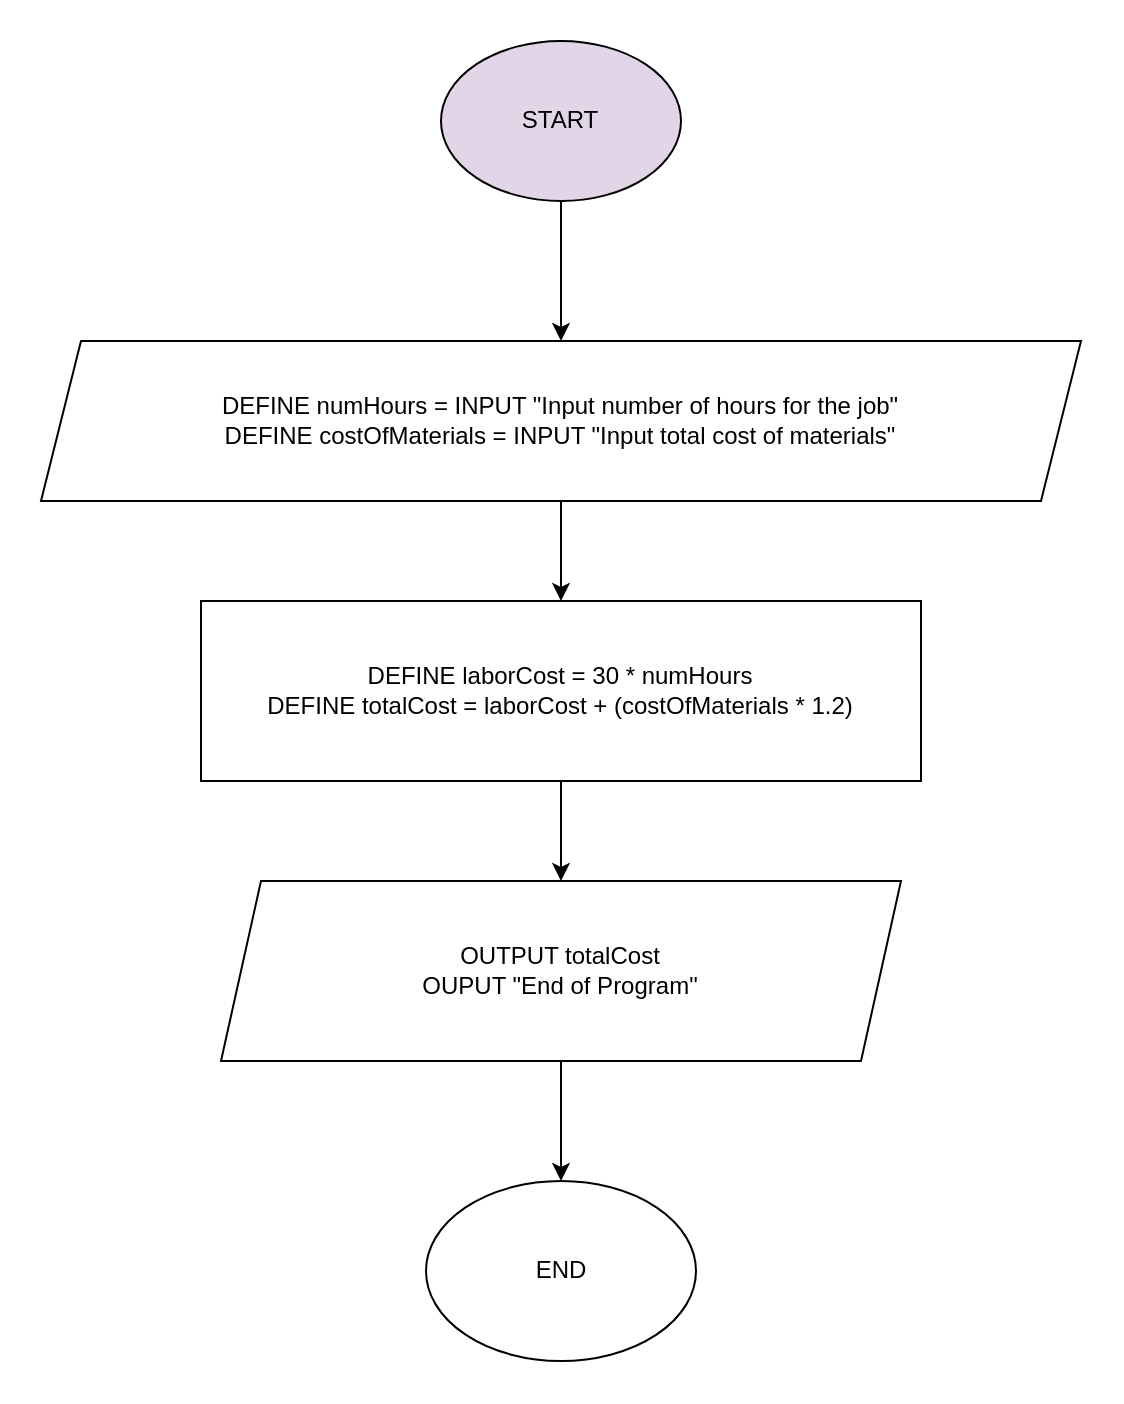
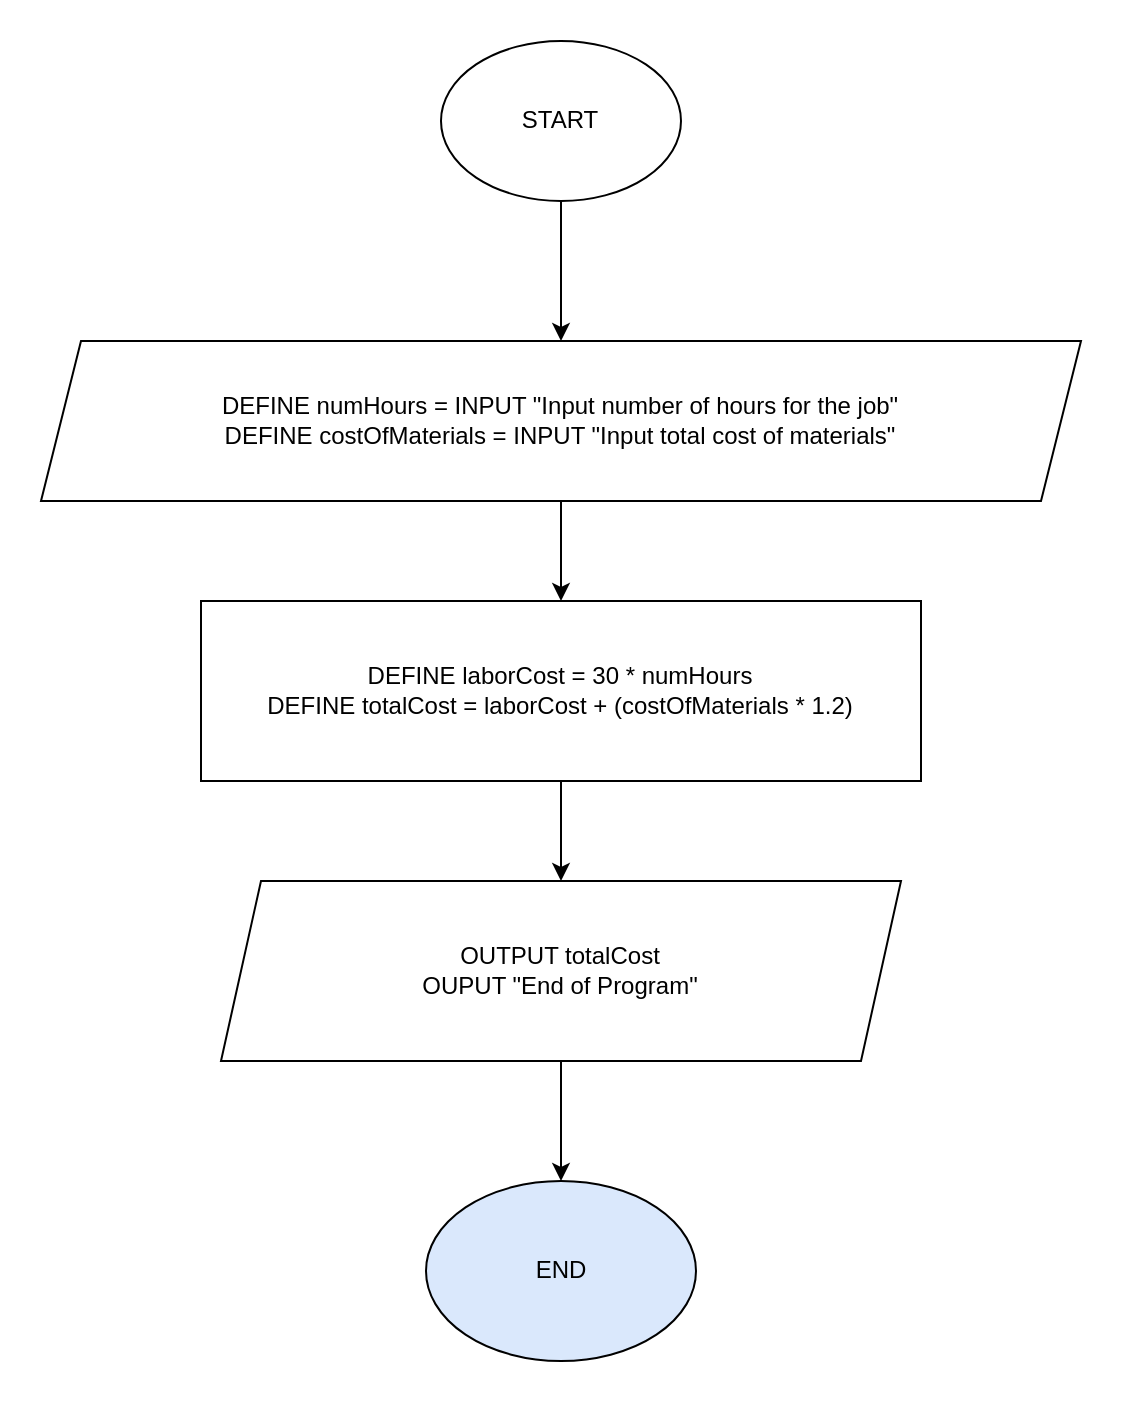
(561, 121) -> (561, 121)
(561, 1271) -> (561, 1271)
